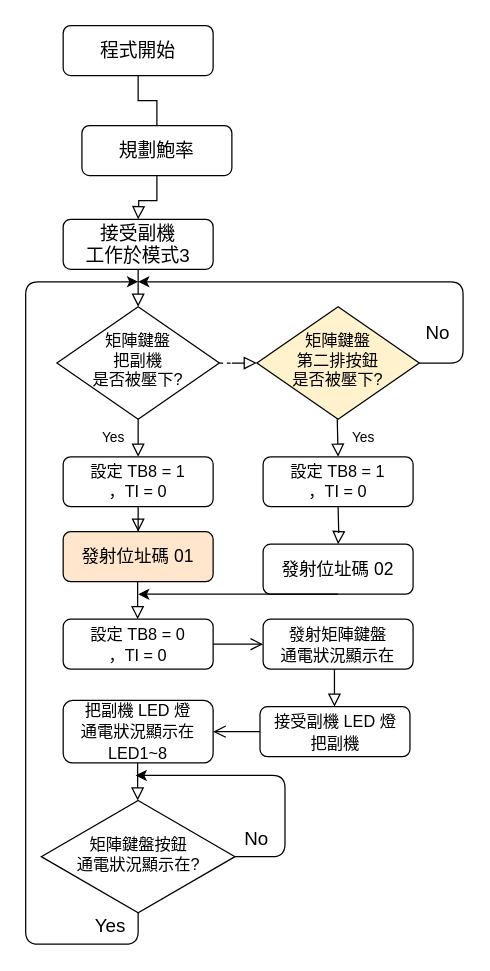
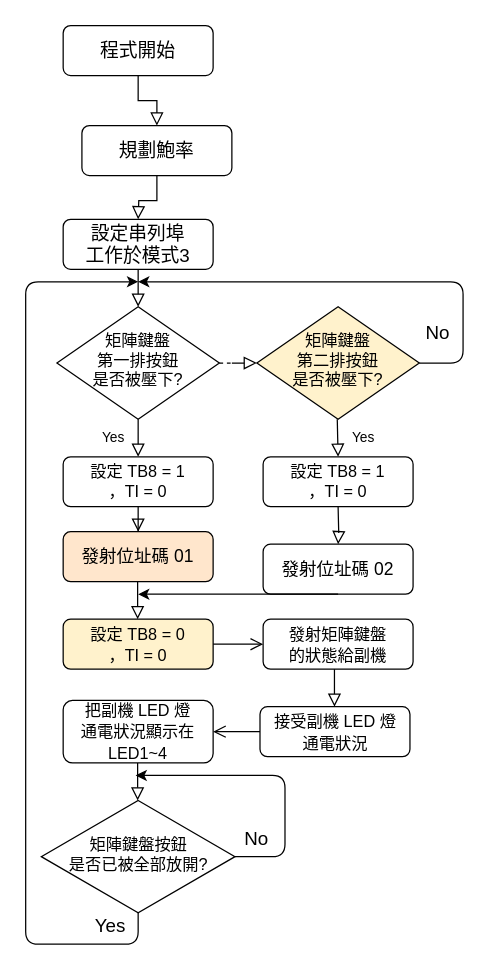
(157, 117) -> (157, 111)
(138, 244) -> (138, 244)
(138, 361) -> (138, 361)
(138, 644) -> (138, 644)
(338, 644) -> (338, 644)
(138, 732) -> (138, 732)
(336, 732) -> (336, 732)
(139, 854) -> (139, 854)
